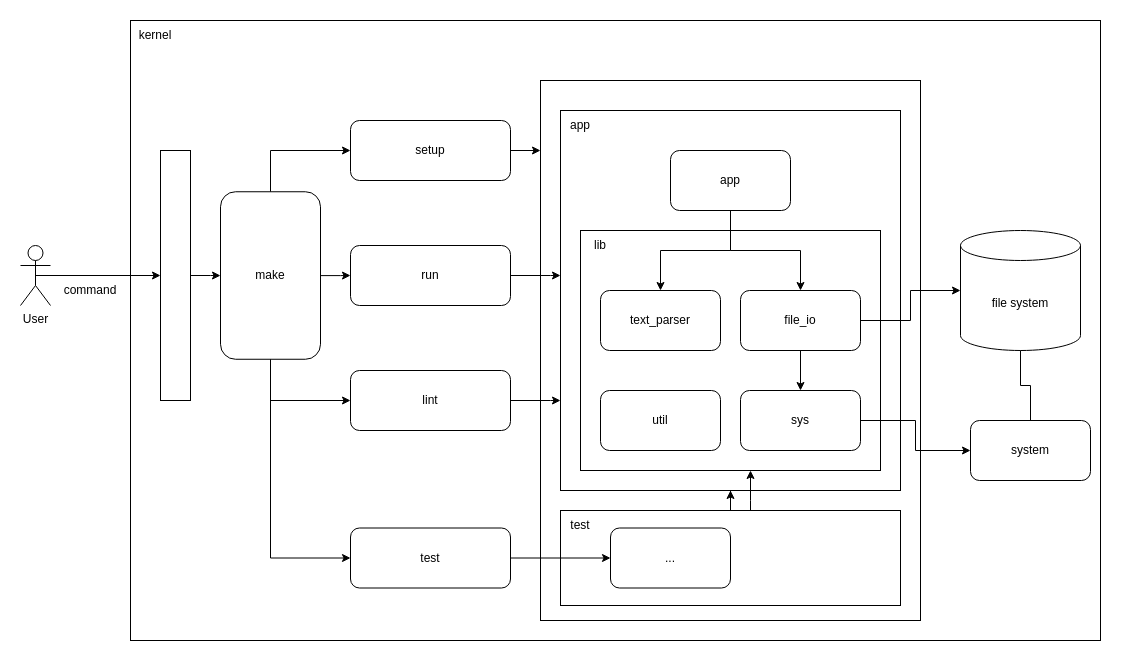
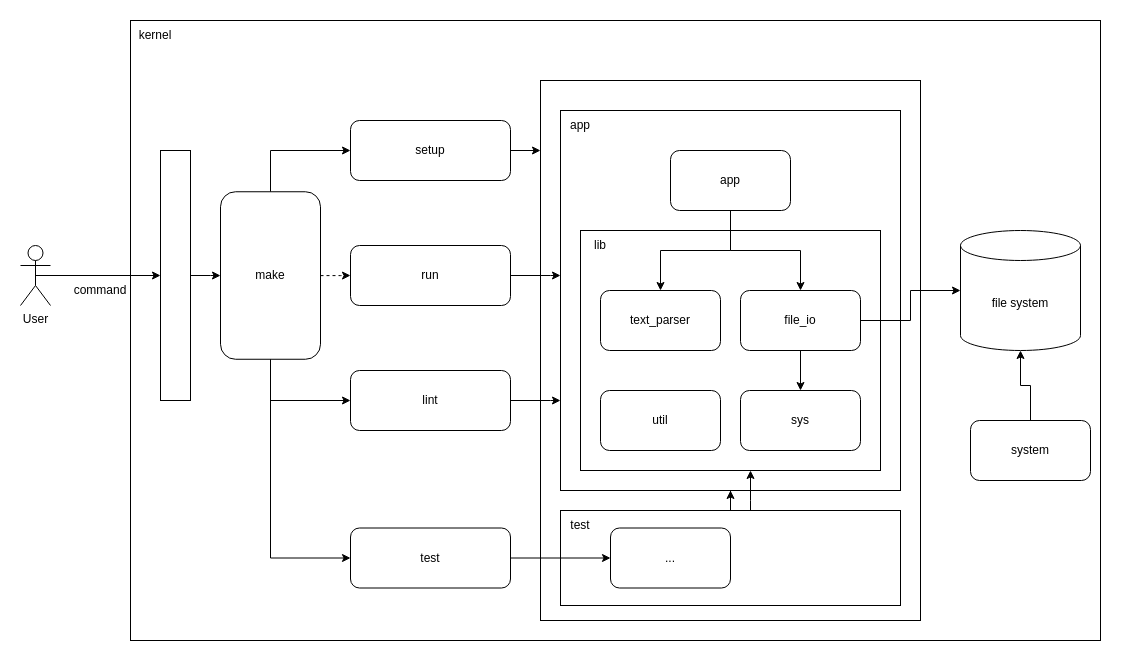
(333, 276) -> (333, 276)
(91, 291) -> (101, 291)
(1021, 356) -> (1021, 358)
(916, 432) -> none
